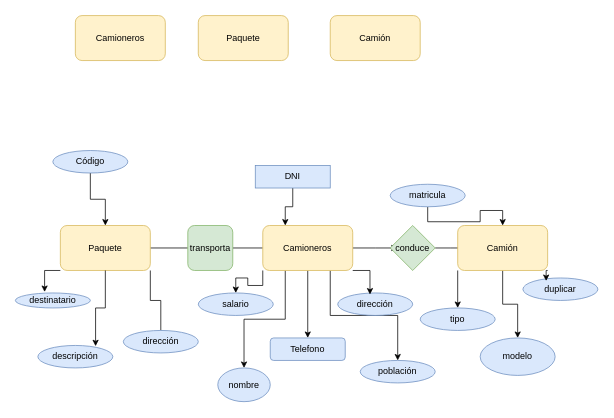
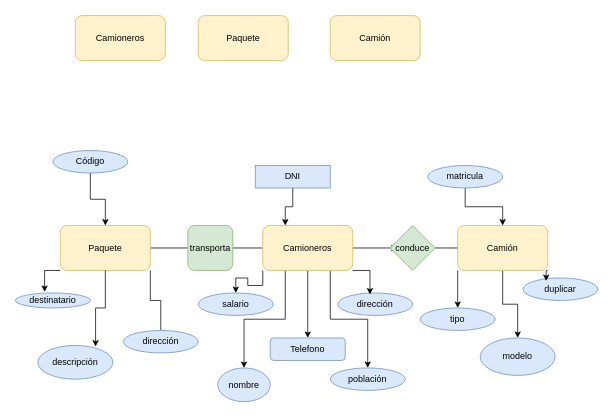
(428, 195) -> (465, 177)
(75, 357) -> (75, 362)
(398, 372) -> (368, 379)
